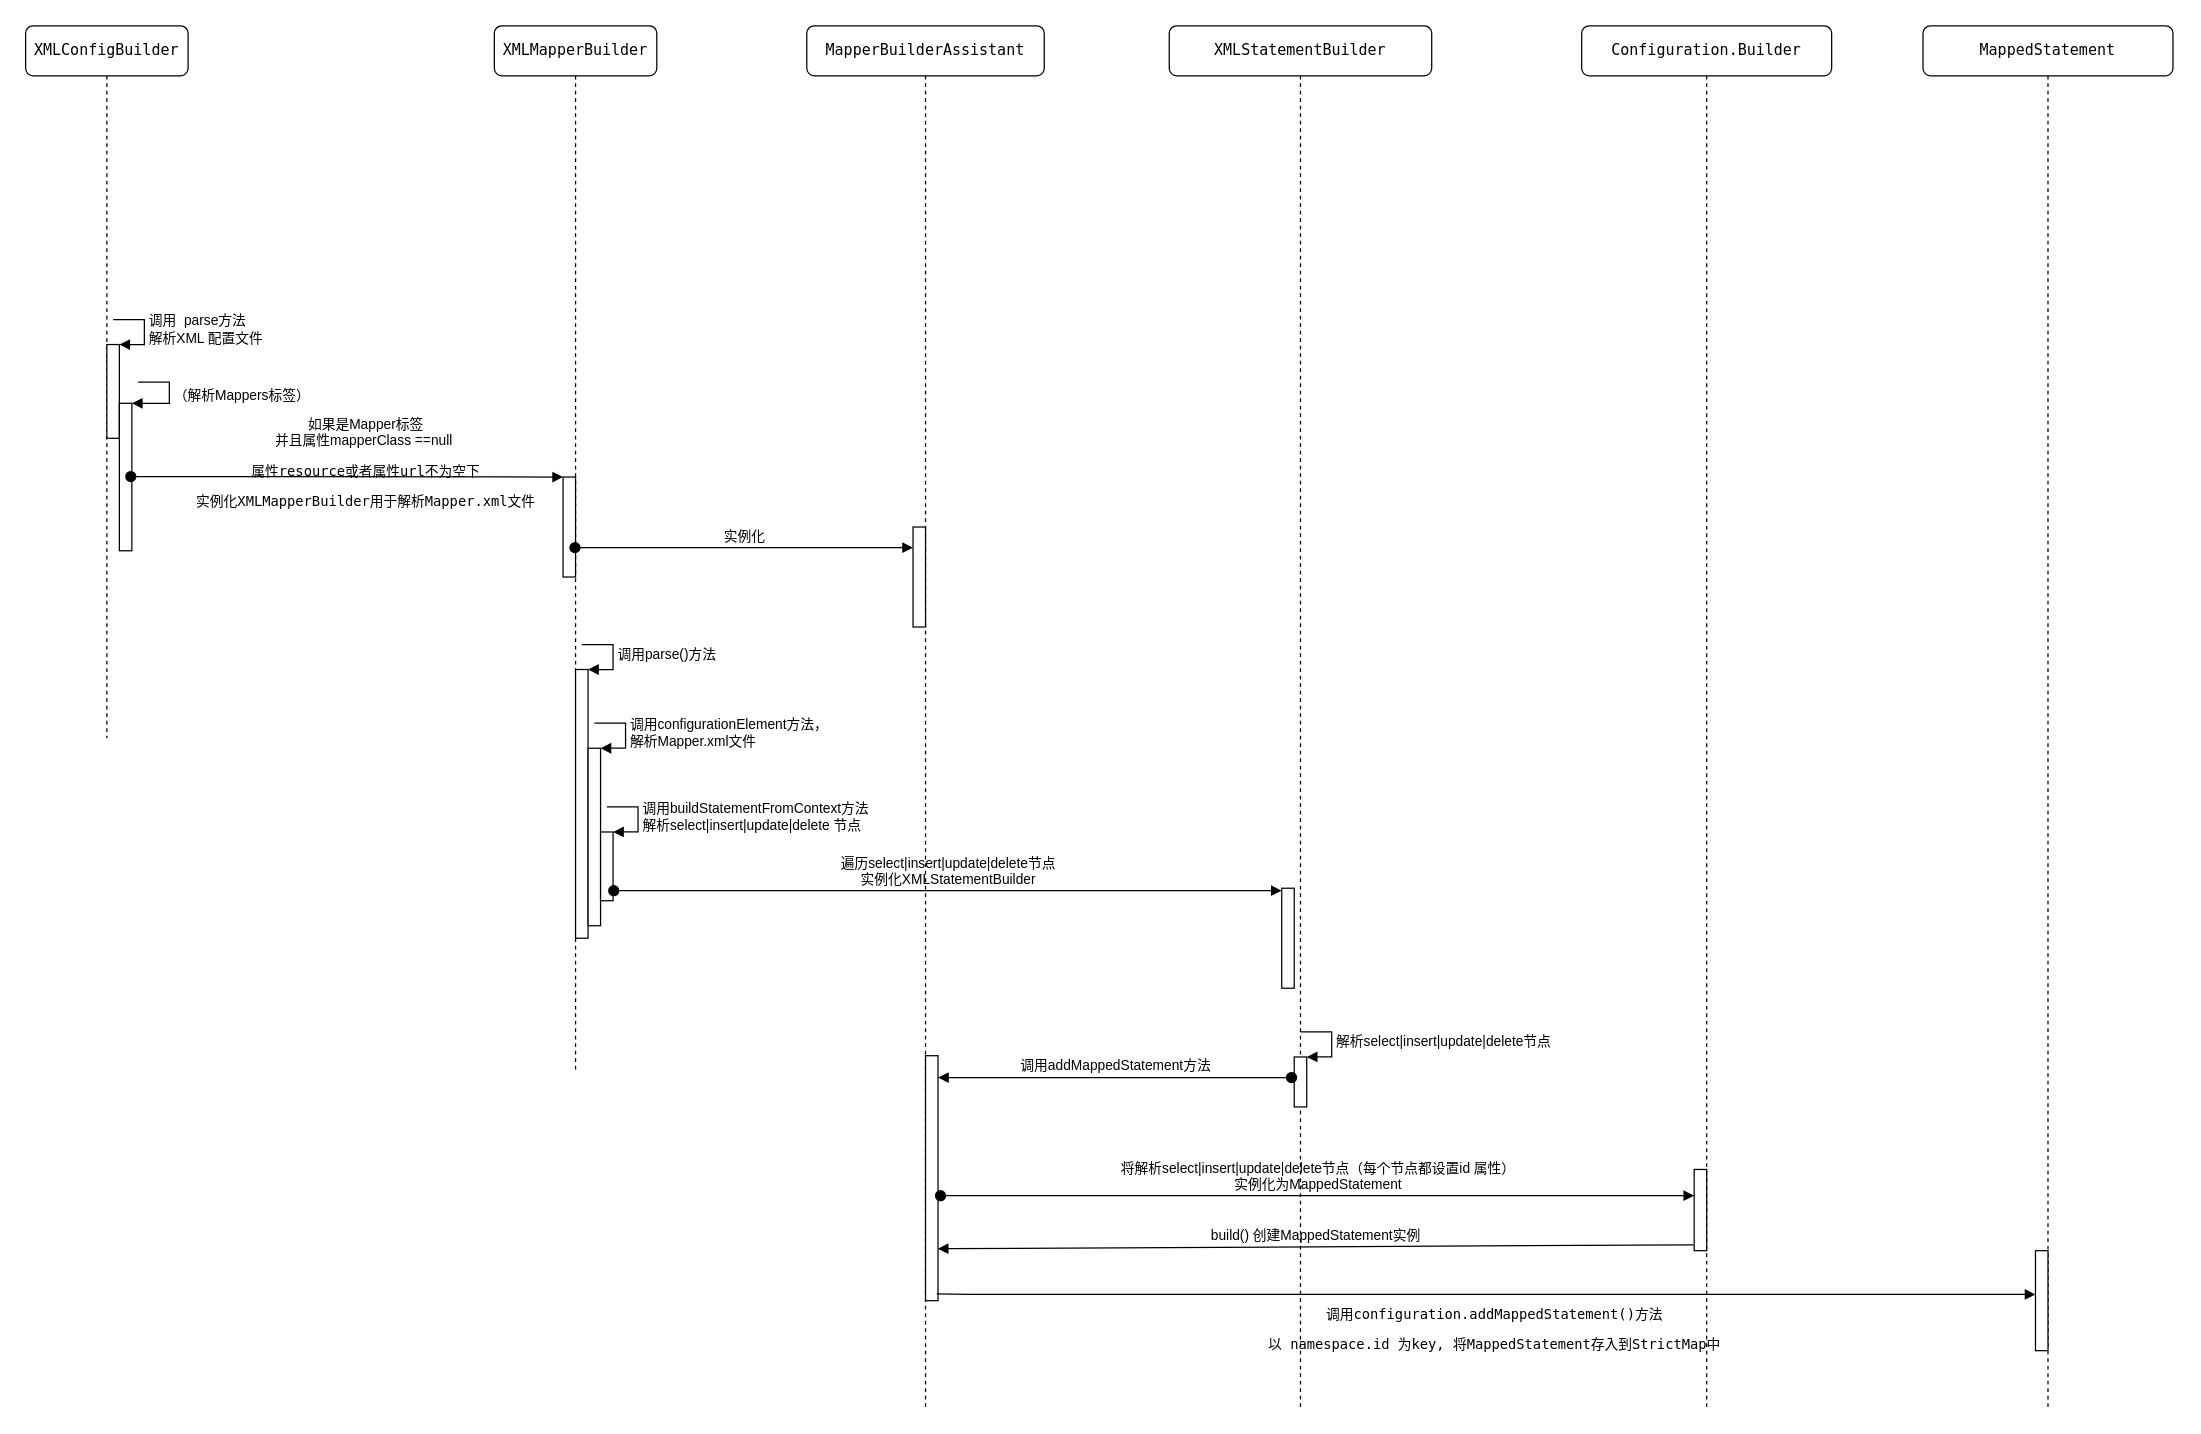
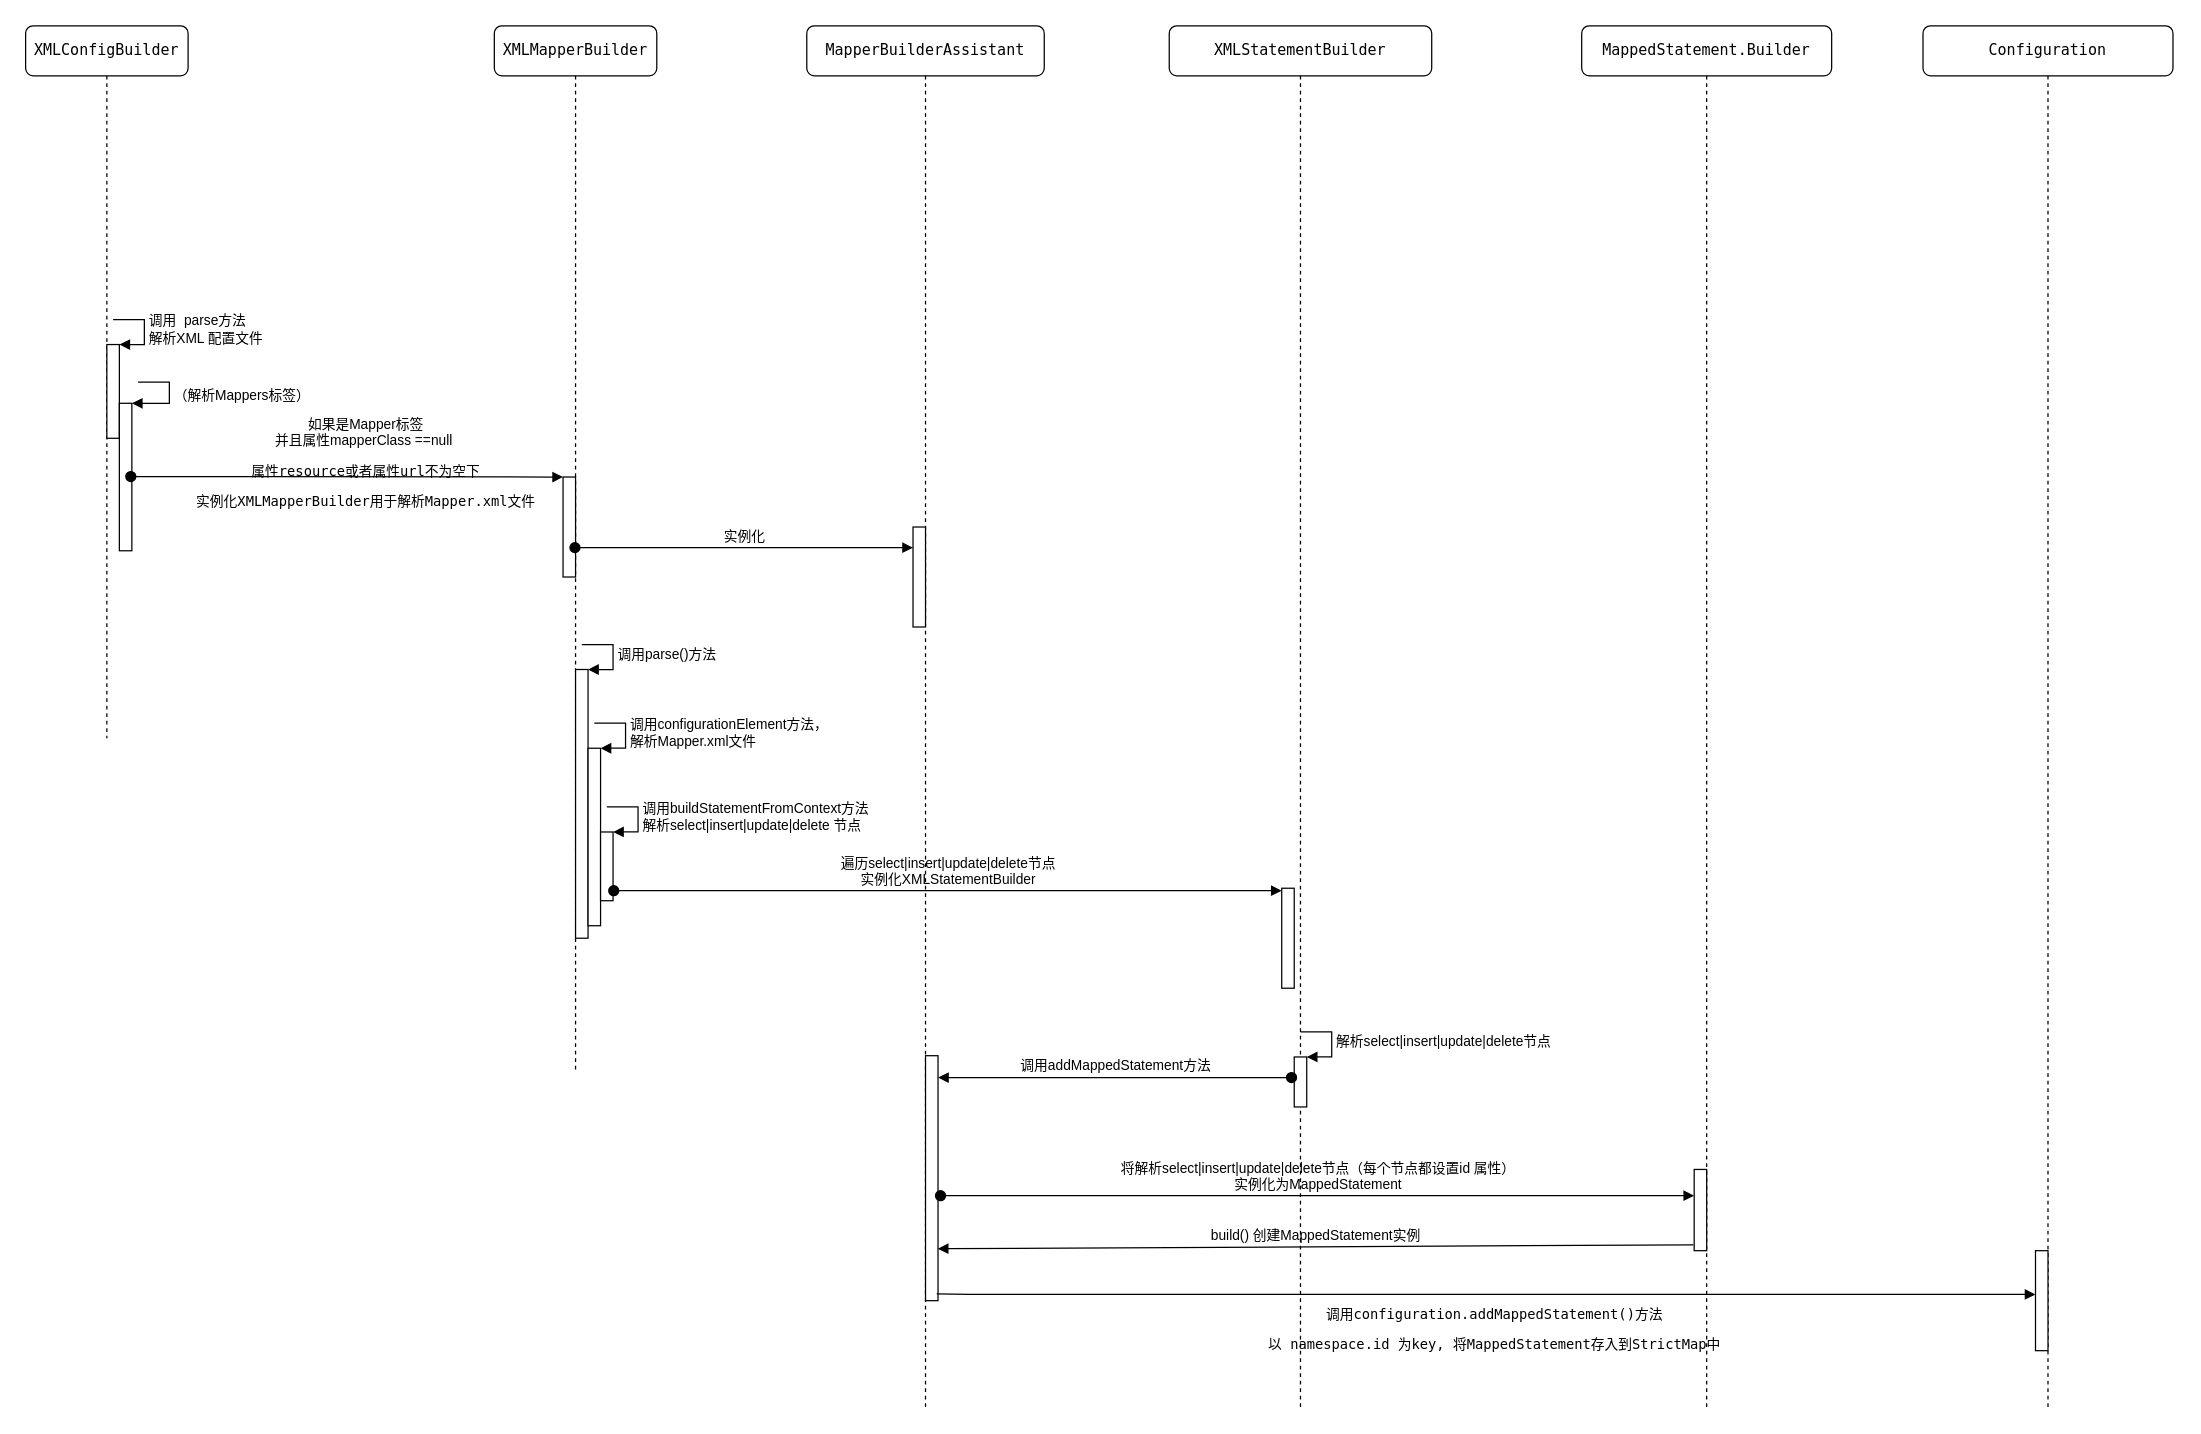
(1707, 51) -> (1707, 51)
(2048, 51) -> (2048, 51)
